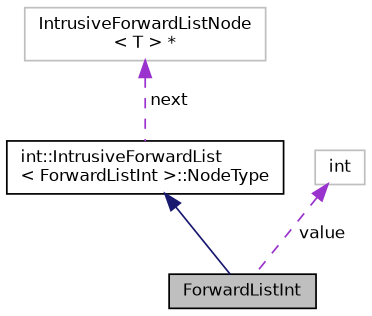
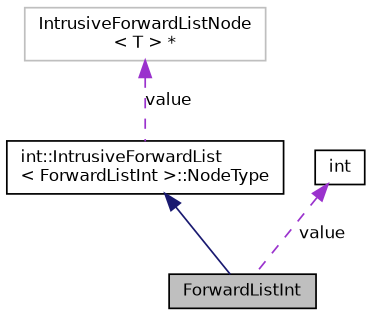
(167, 101) -> (167, 101)
(340, 167) -> (340, 167)
